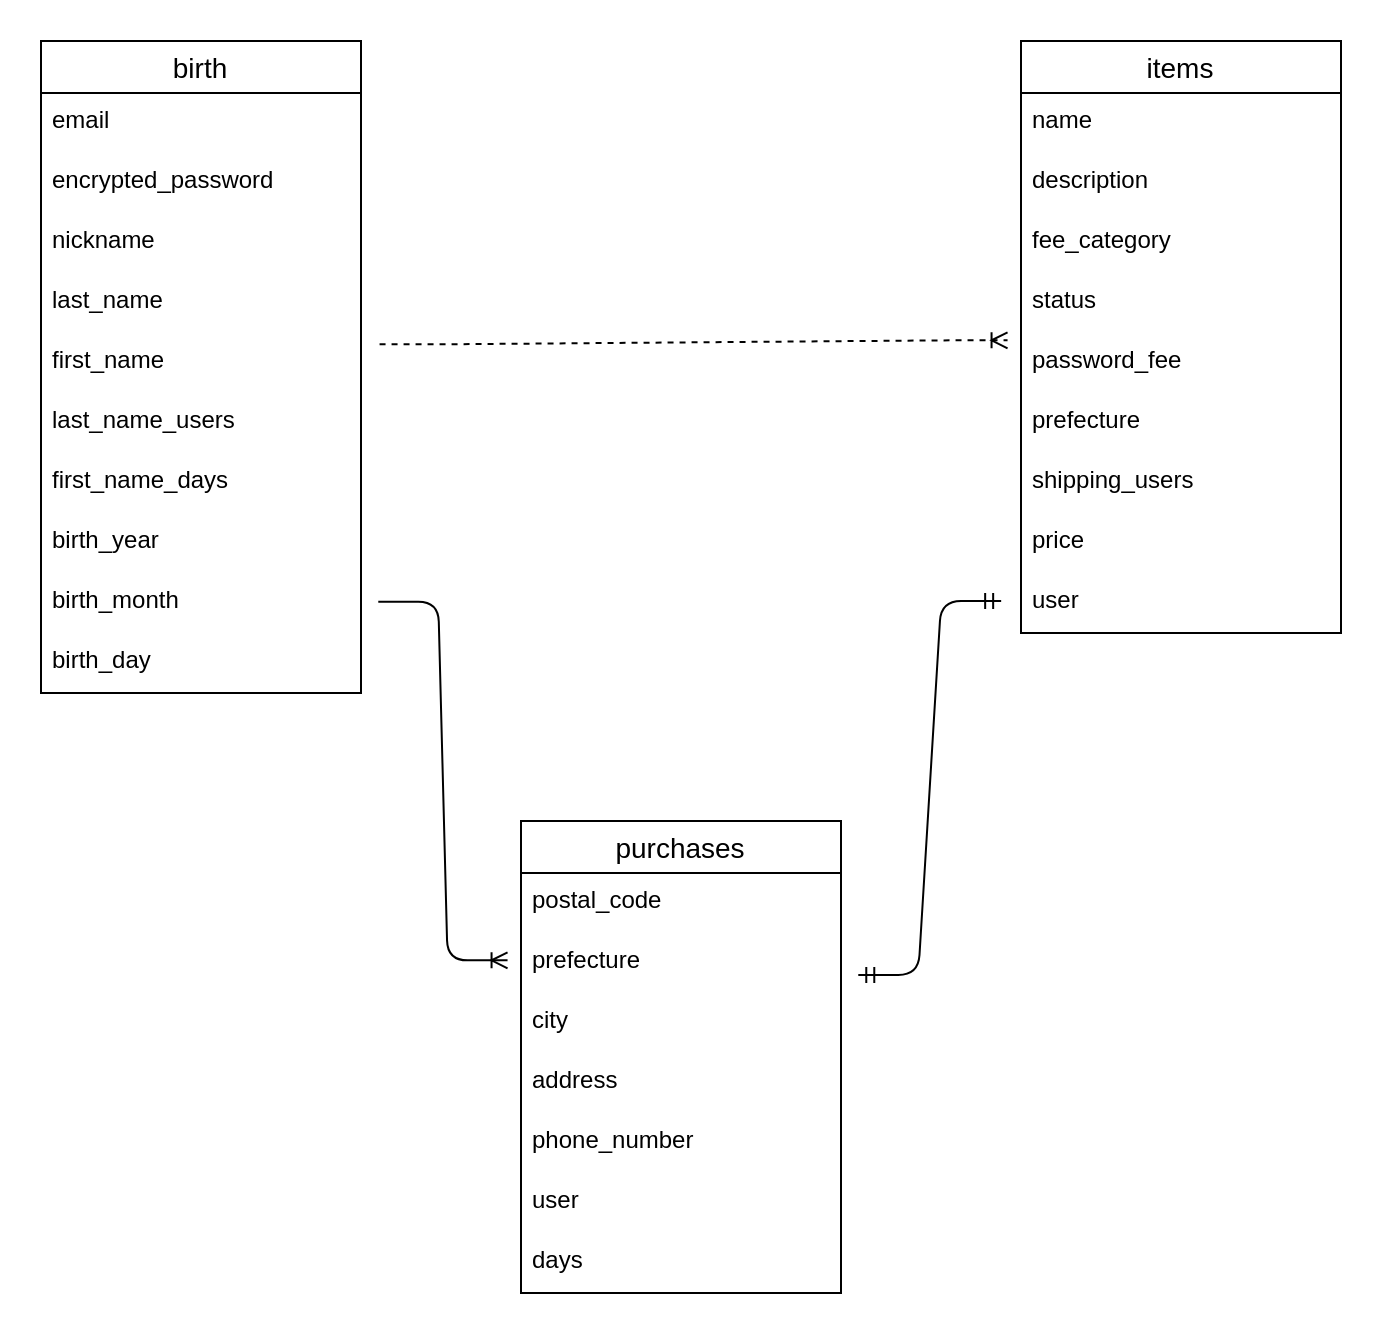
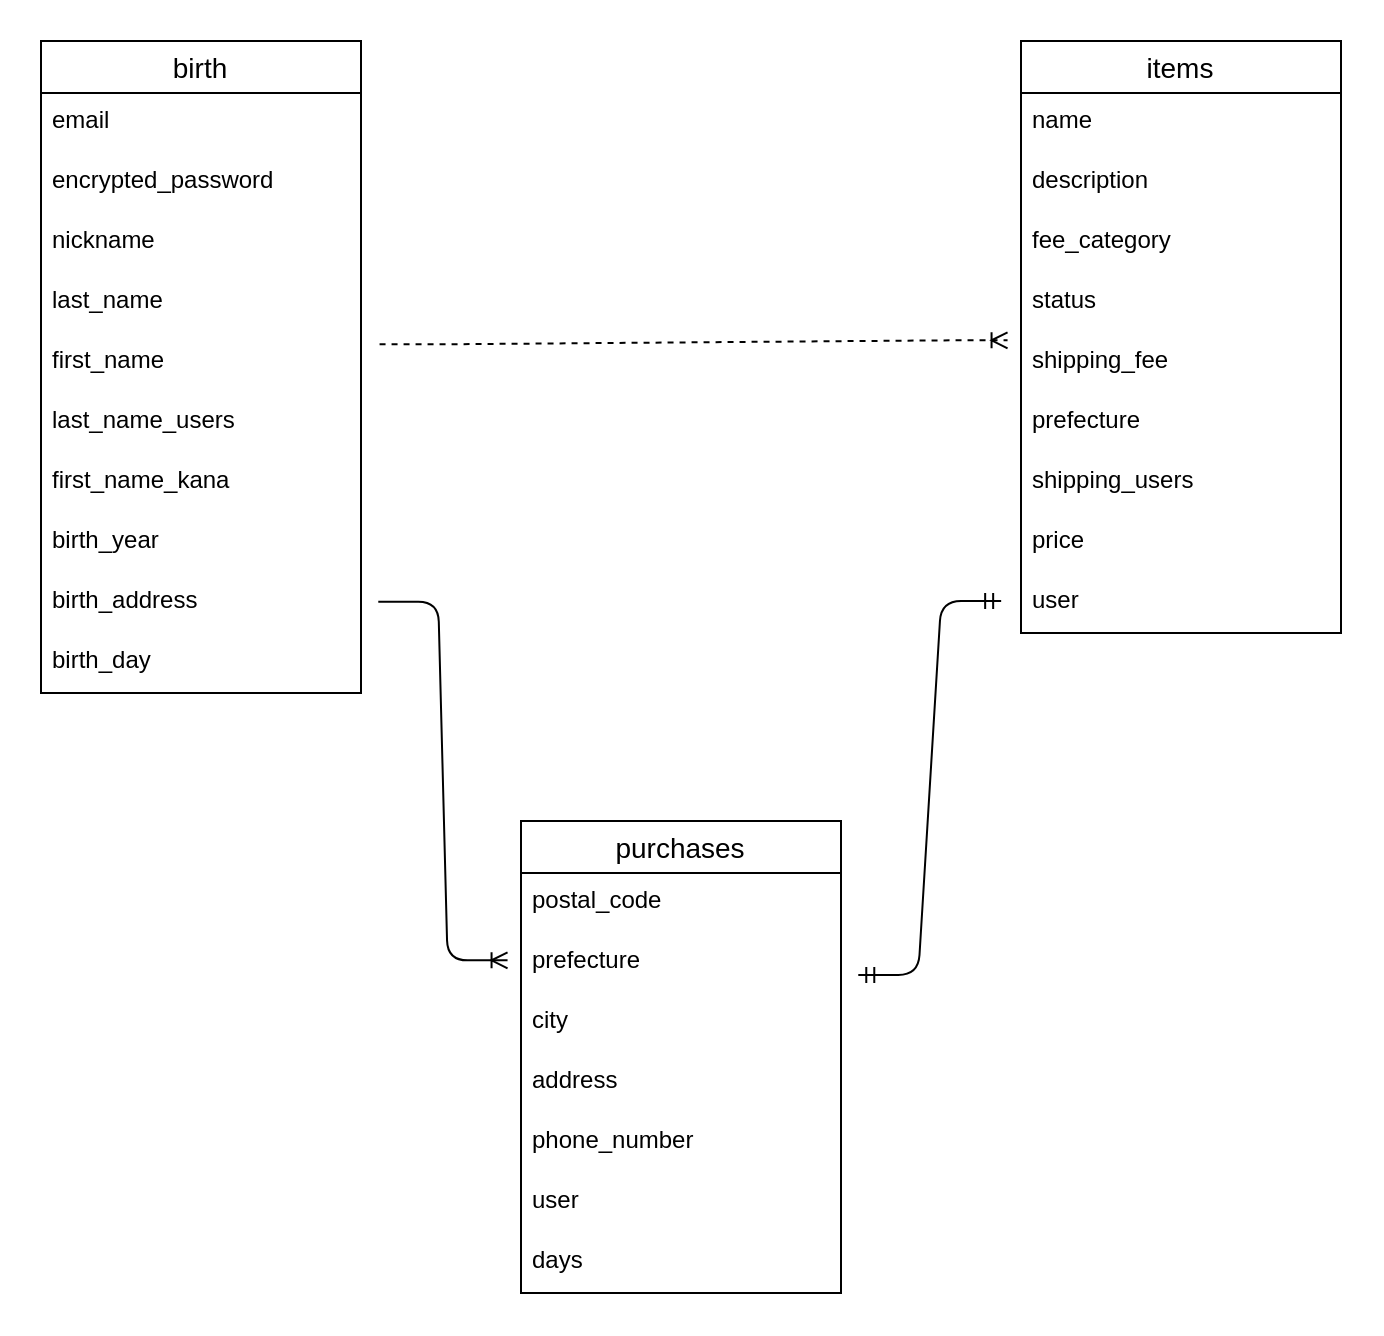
(1113, 360) -> (1106, 360)
(150, 480) -> (150, 480)
(123, 600) -> (136, 600)
